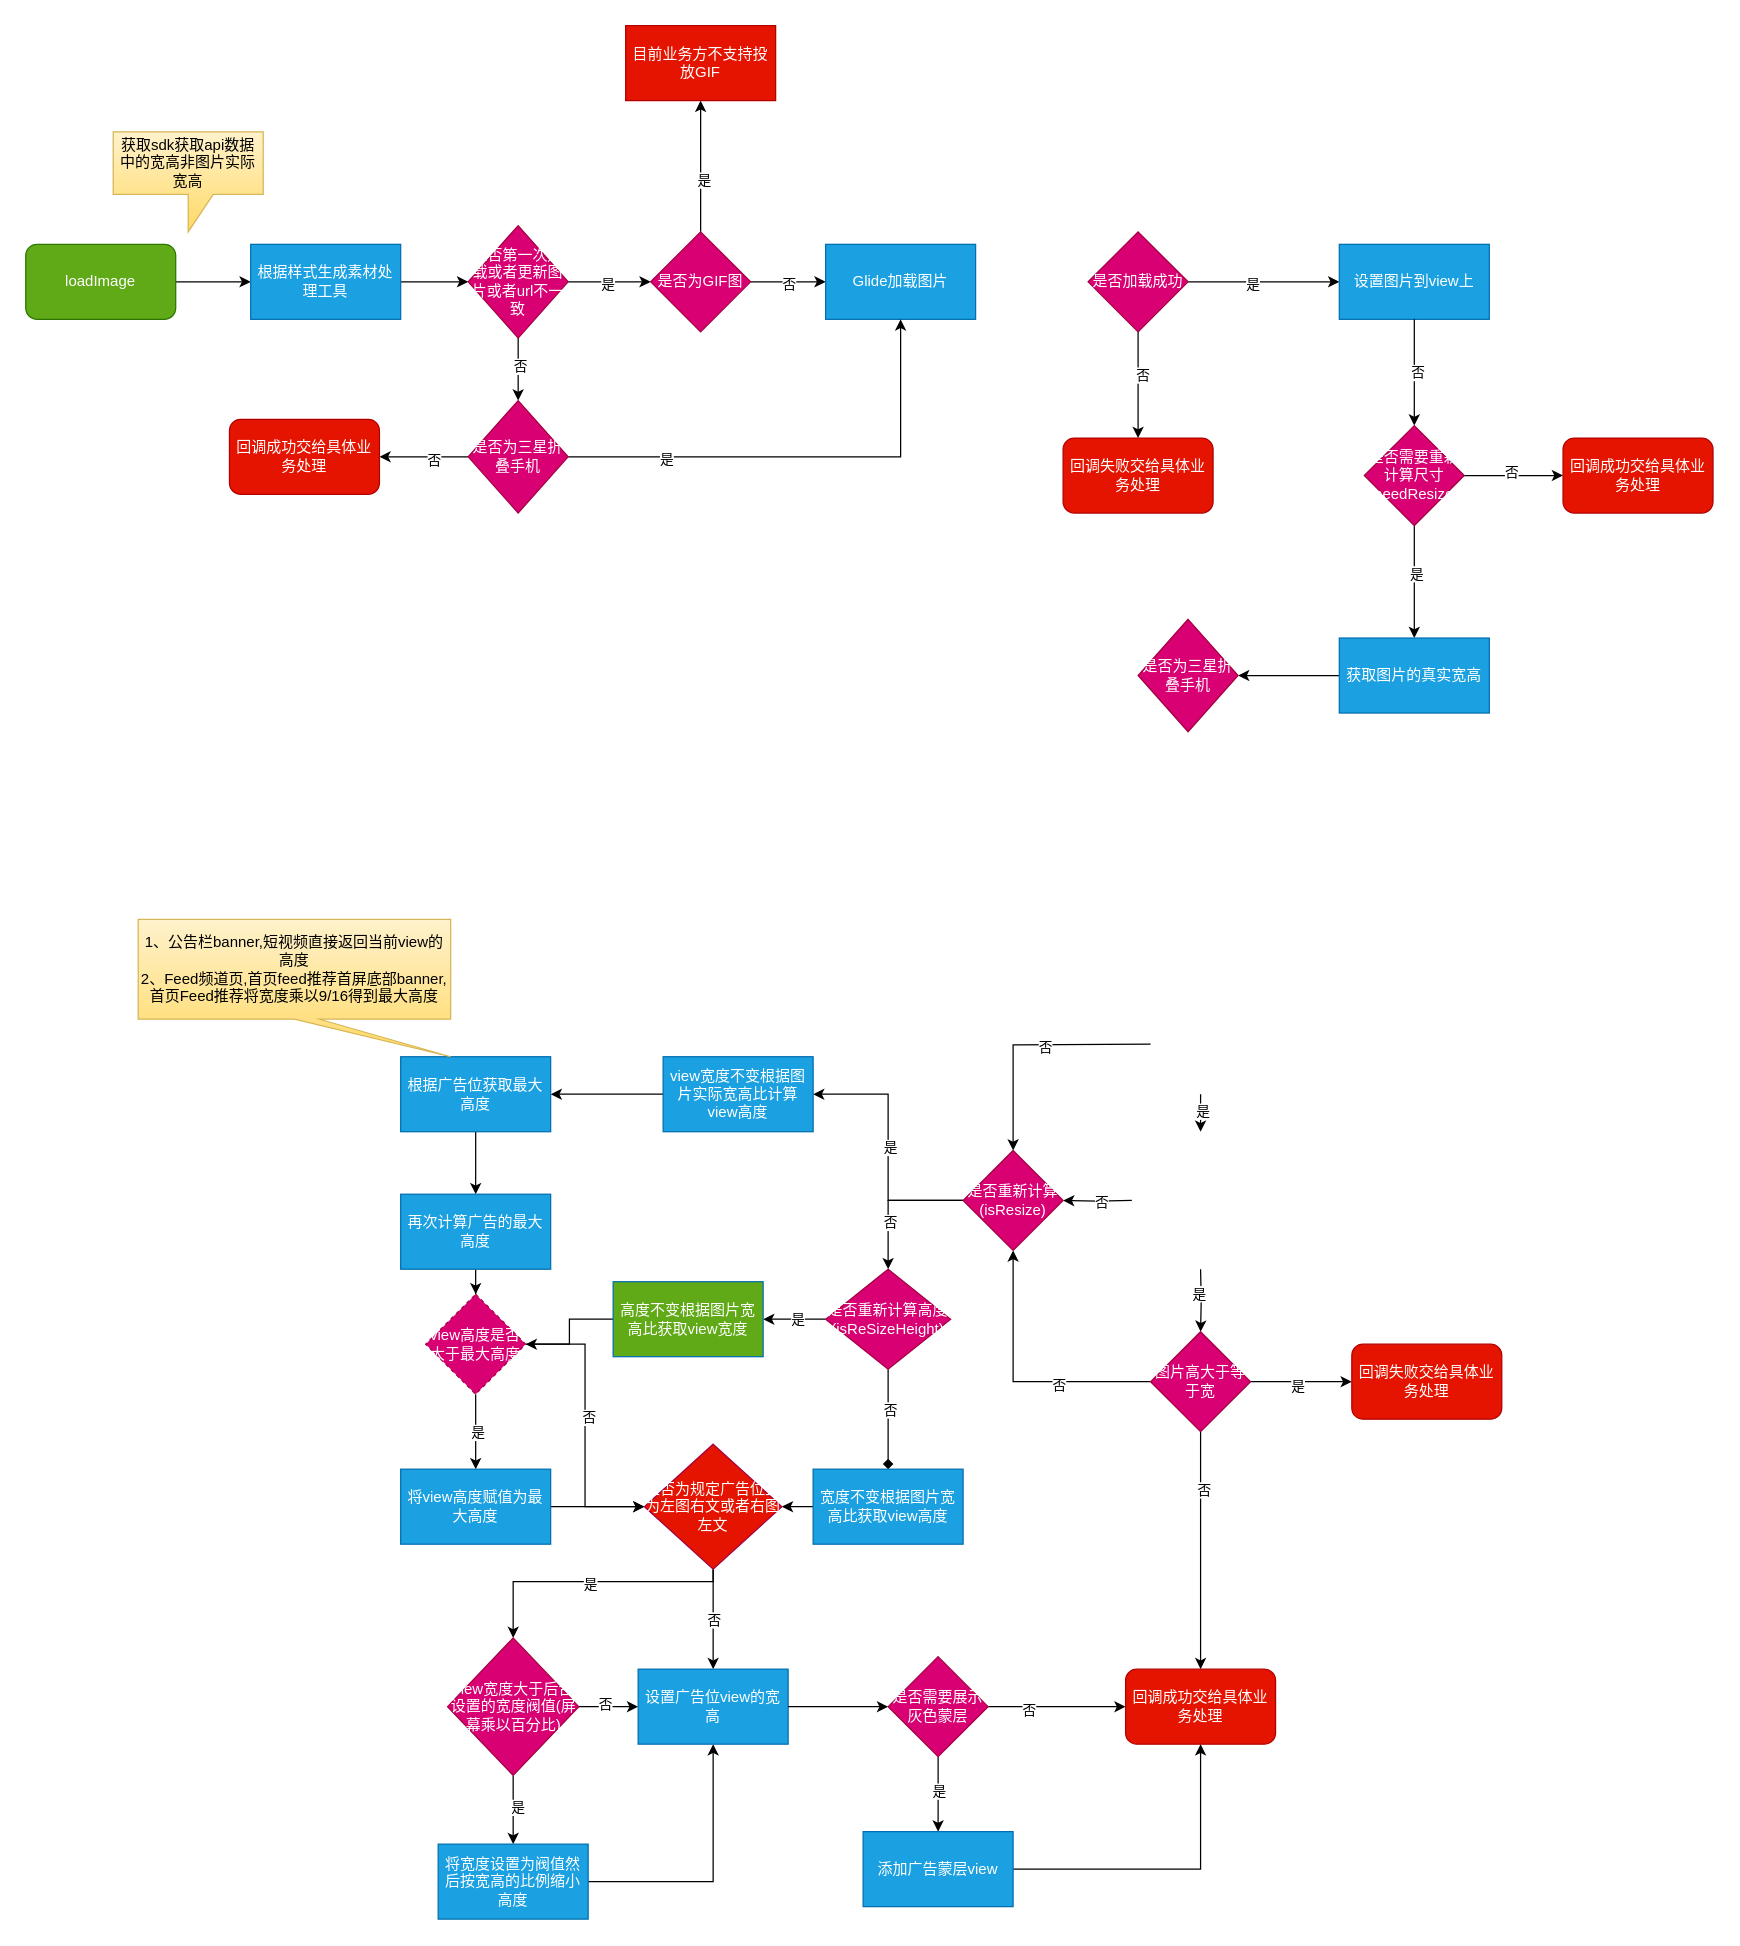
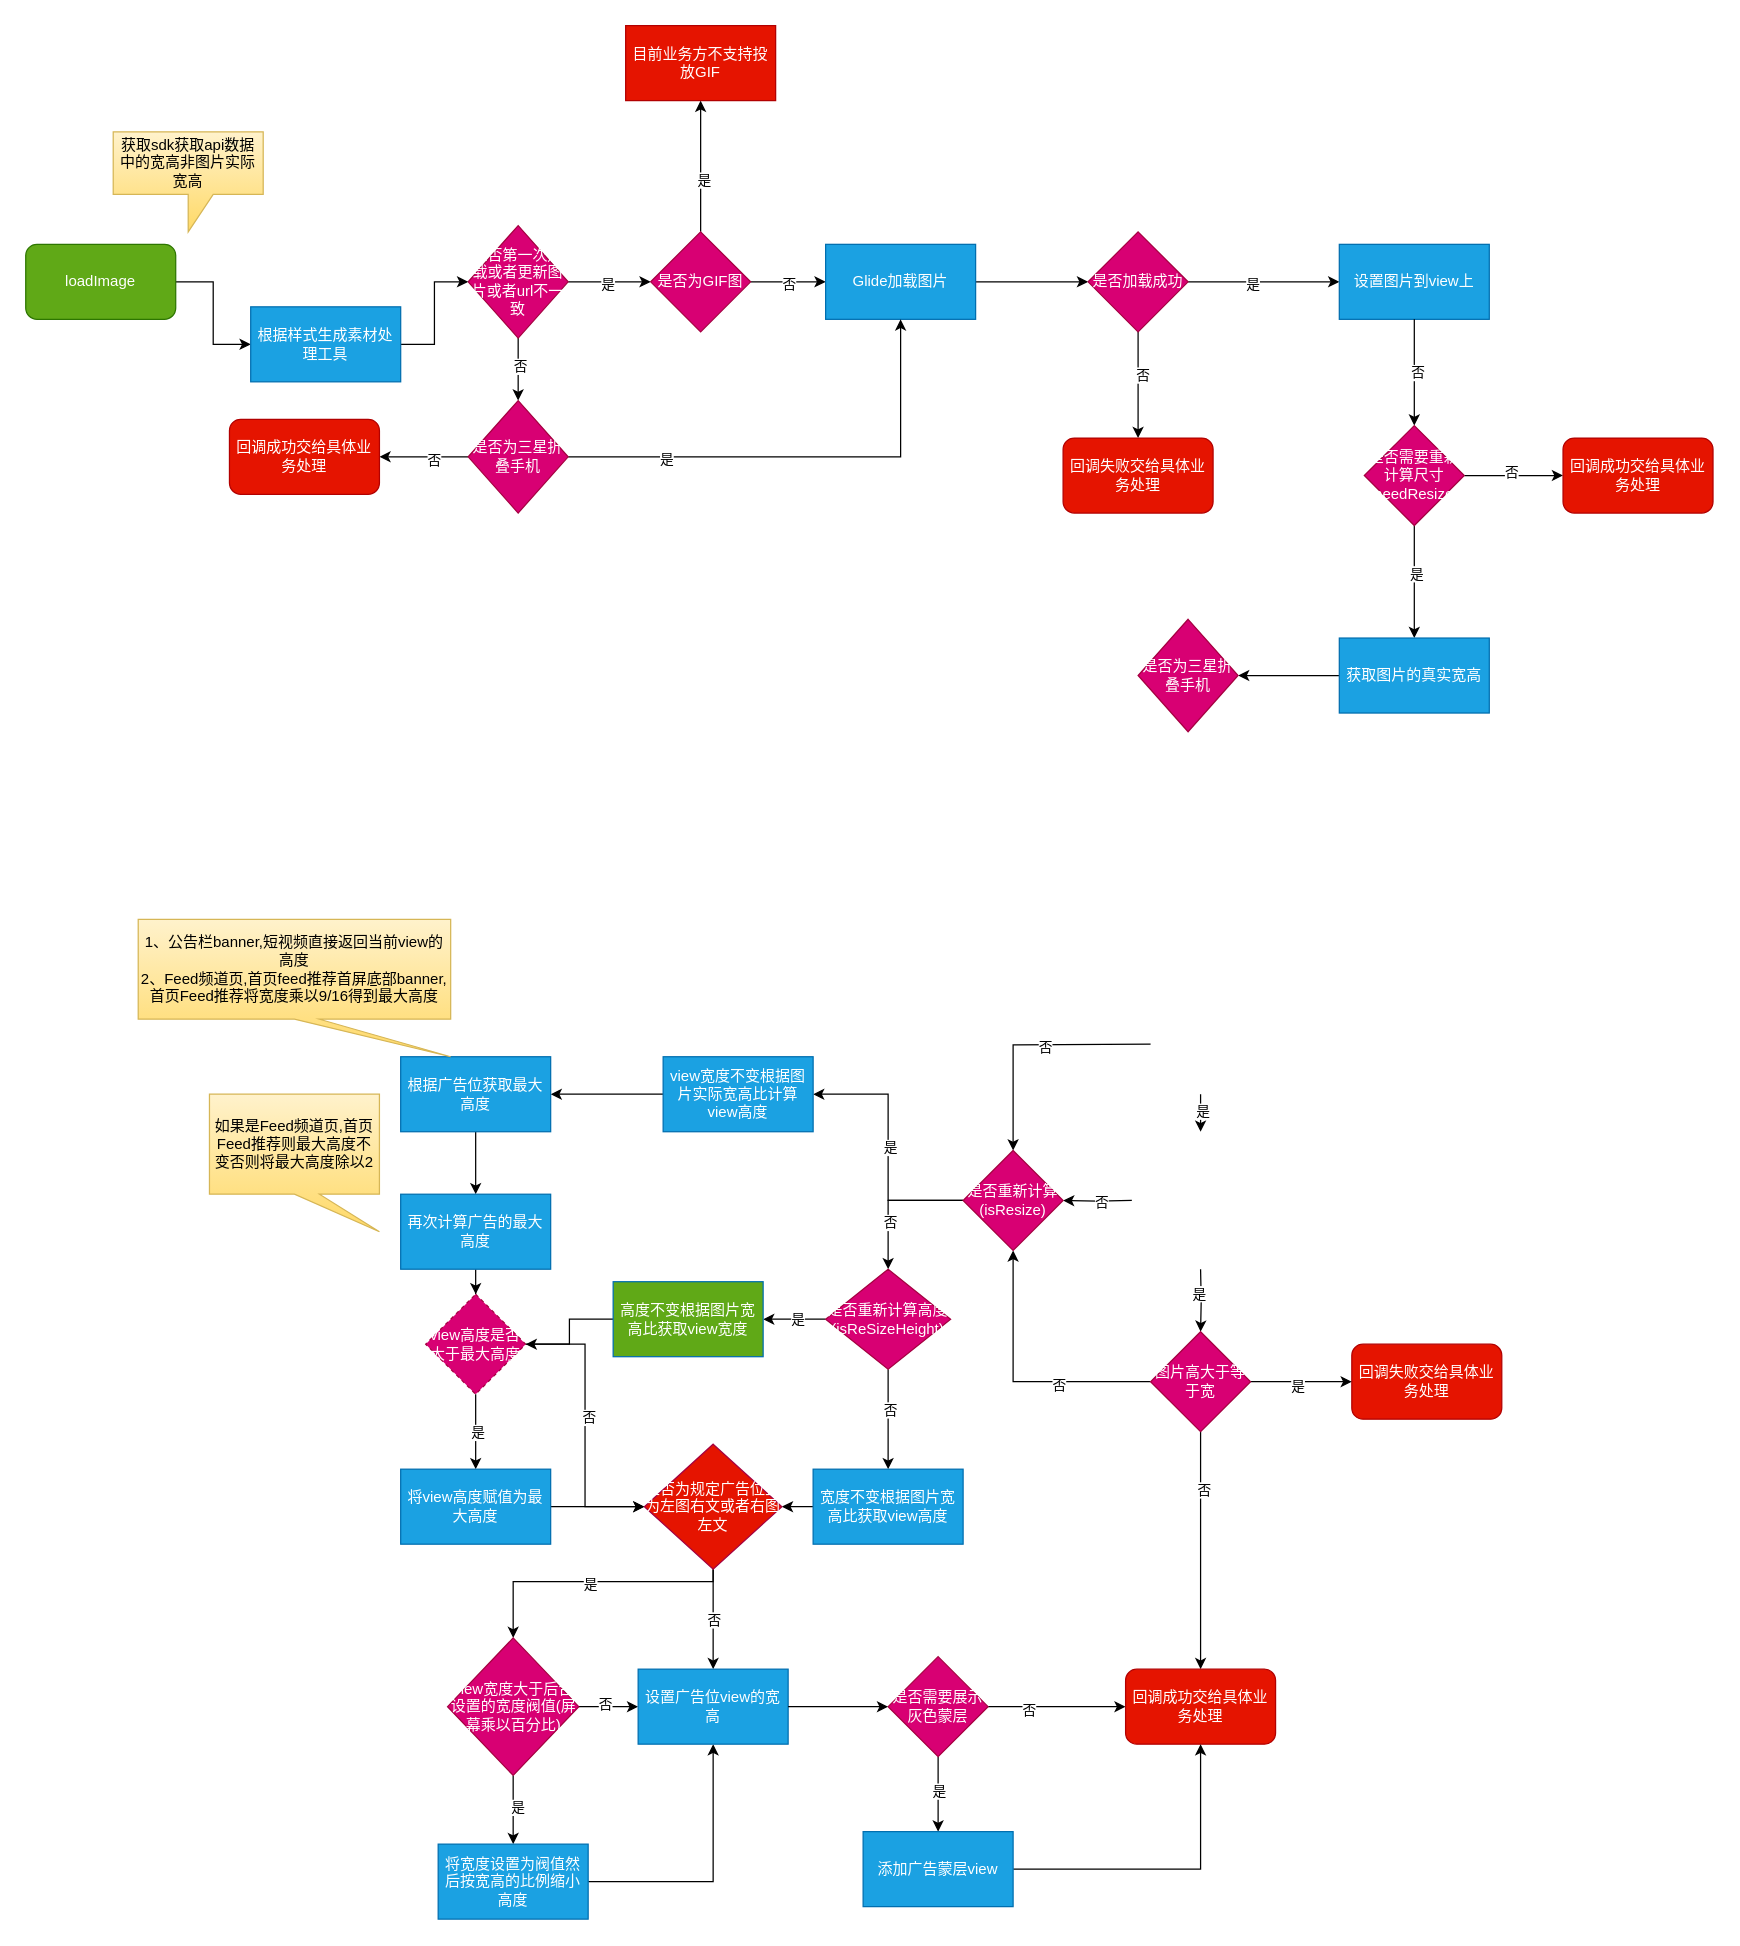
(326, 282) -> (326, 344)
none -> (1028, 282)
none -> (294, 1163)
(888, 1458) -> (888, 1459)
